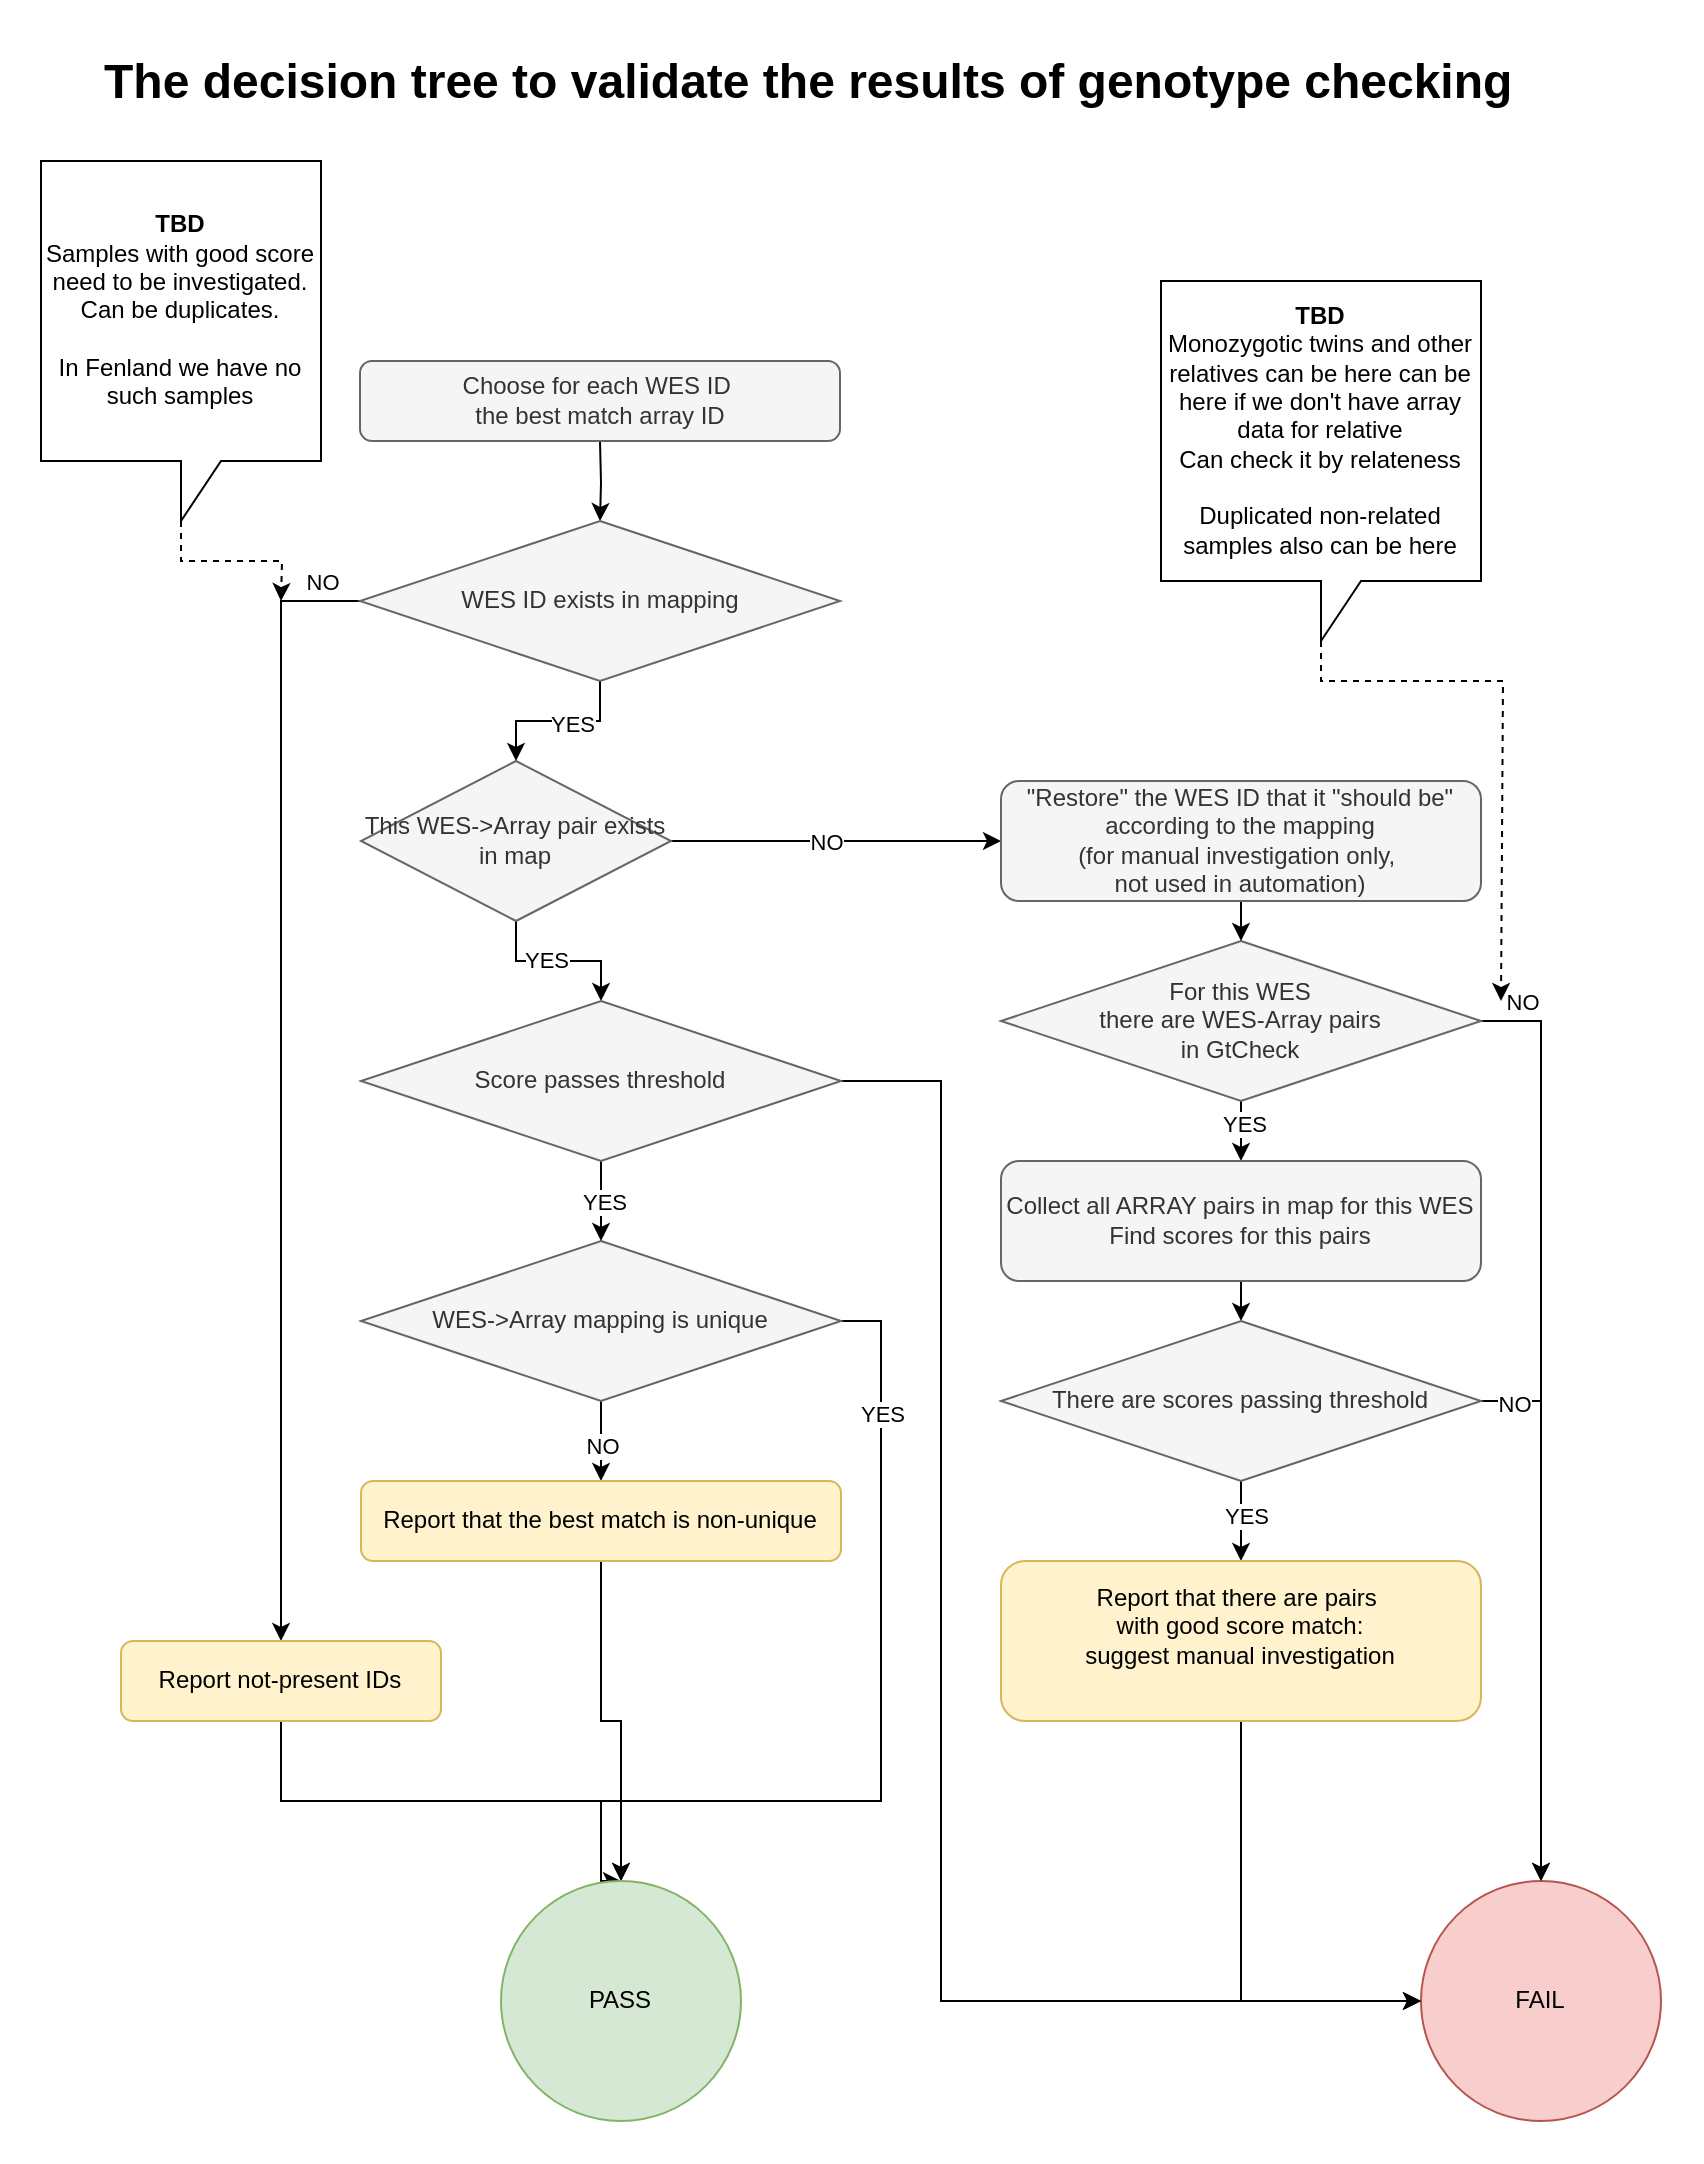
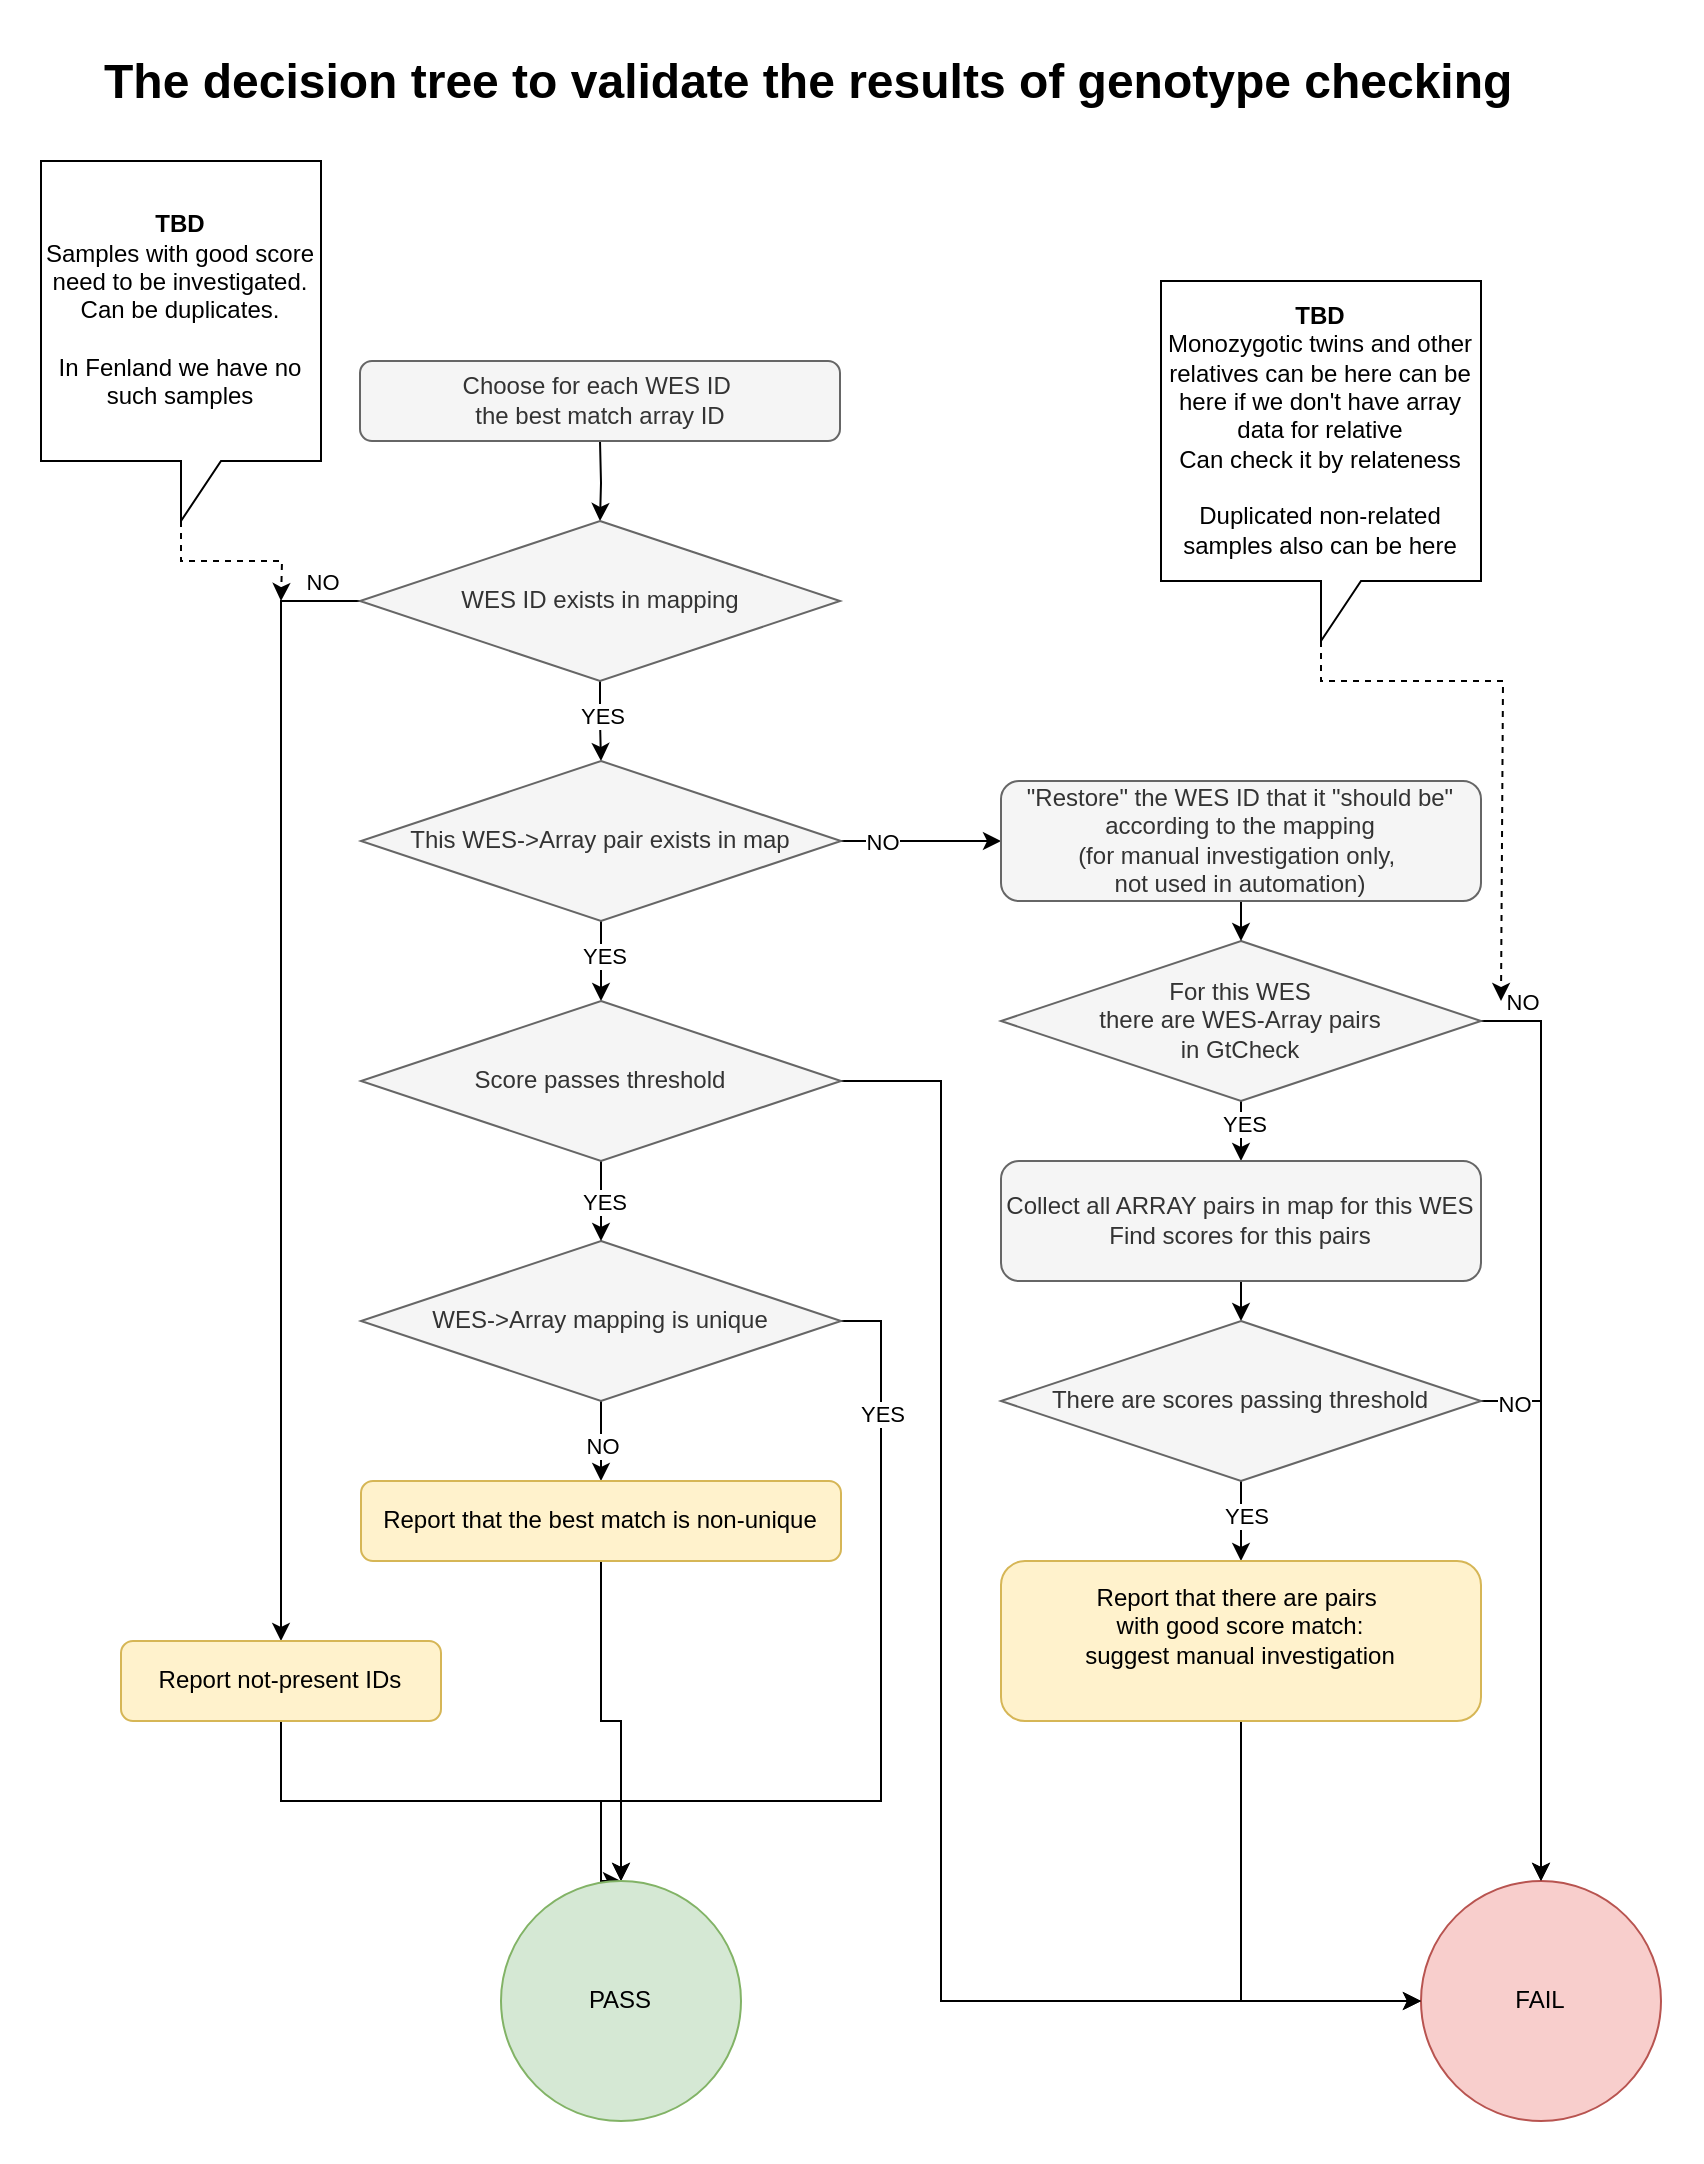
(516, 841) -> (601, 841)
